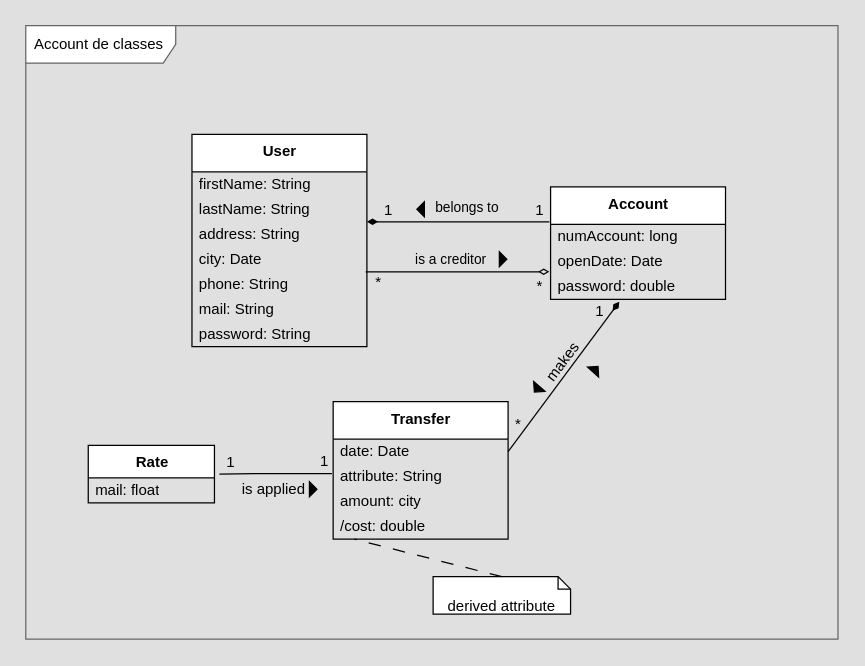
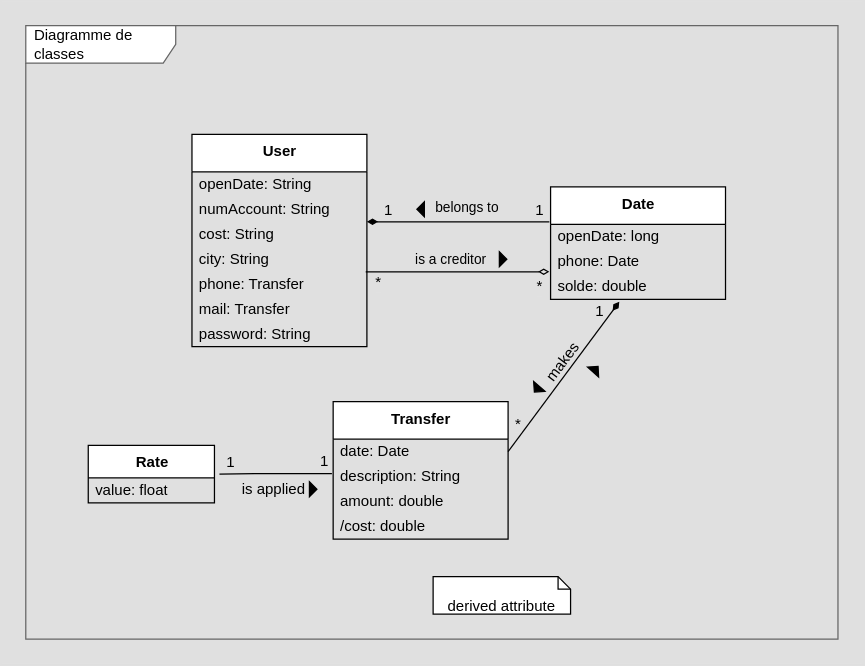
(104, 44) -> (105, 44)
(263, 184) -> (261, 184)
(639, 205) -> (639, 205)
(259, 209) -> (269, 209)
(257, 234) -> (244, 234)
(619, 237) -> (611, 237)
(236, 259) -> (242, 259)
(613, 262) -> (600, 262)
(248, 284) -> (258, 284)
(619, 287) -> (605, 287)
(240, 309) -> (250, 309)
(404, 477) -> (411, 477)
(132, 491) -> (138, 491)
(385, 502) -> (394, 502)
(471, 569) -> none
